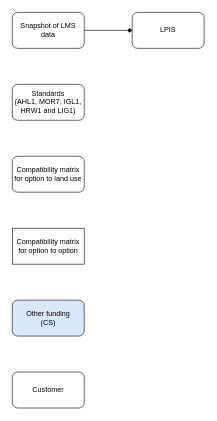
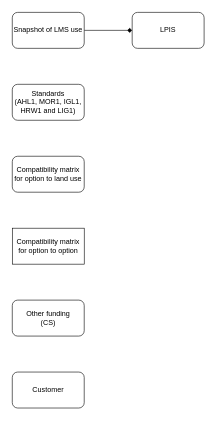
(48, 30) -> (48, 30)
(48, 102) -> (48, 102)
(48, 318) -> (48, 318)
